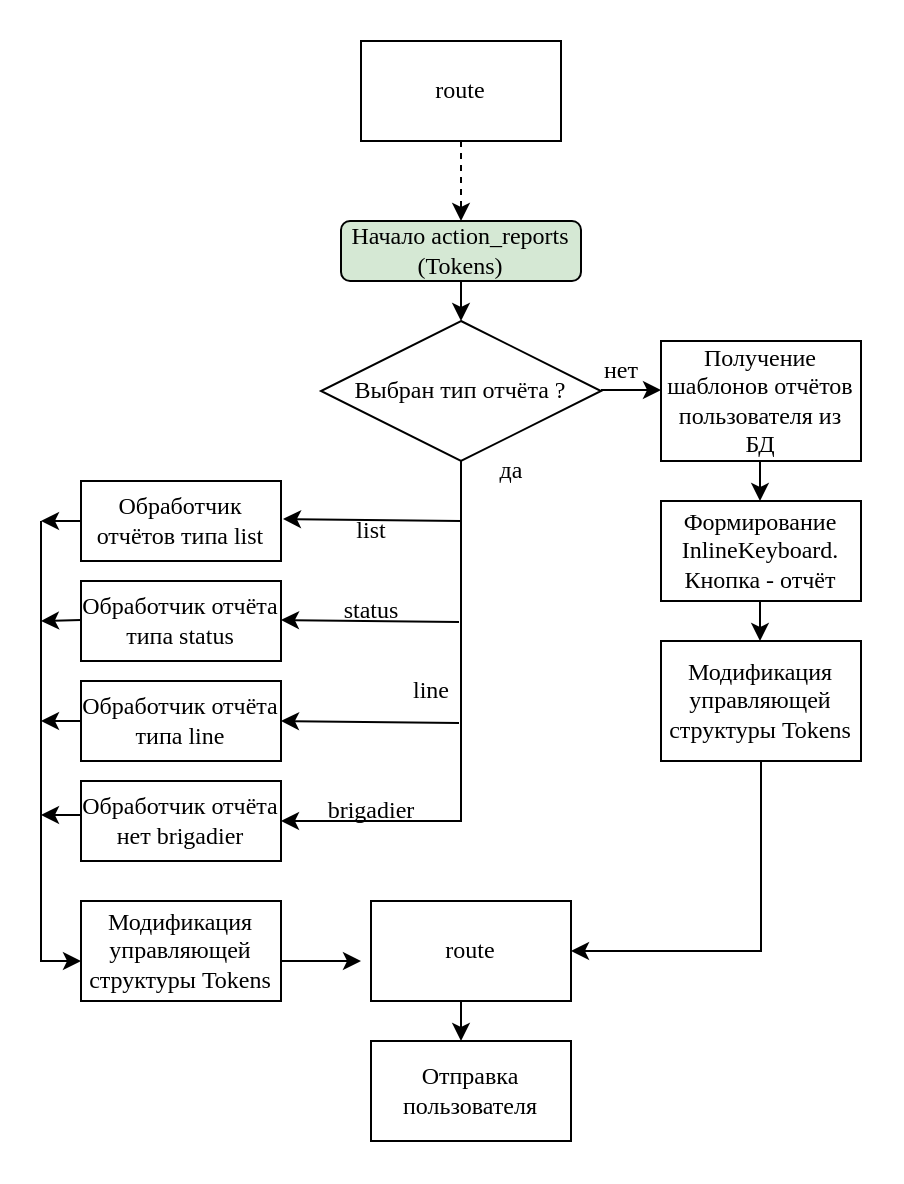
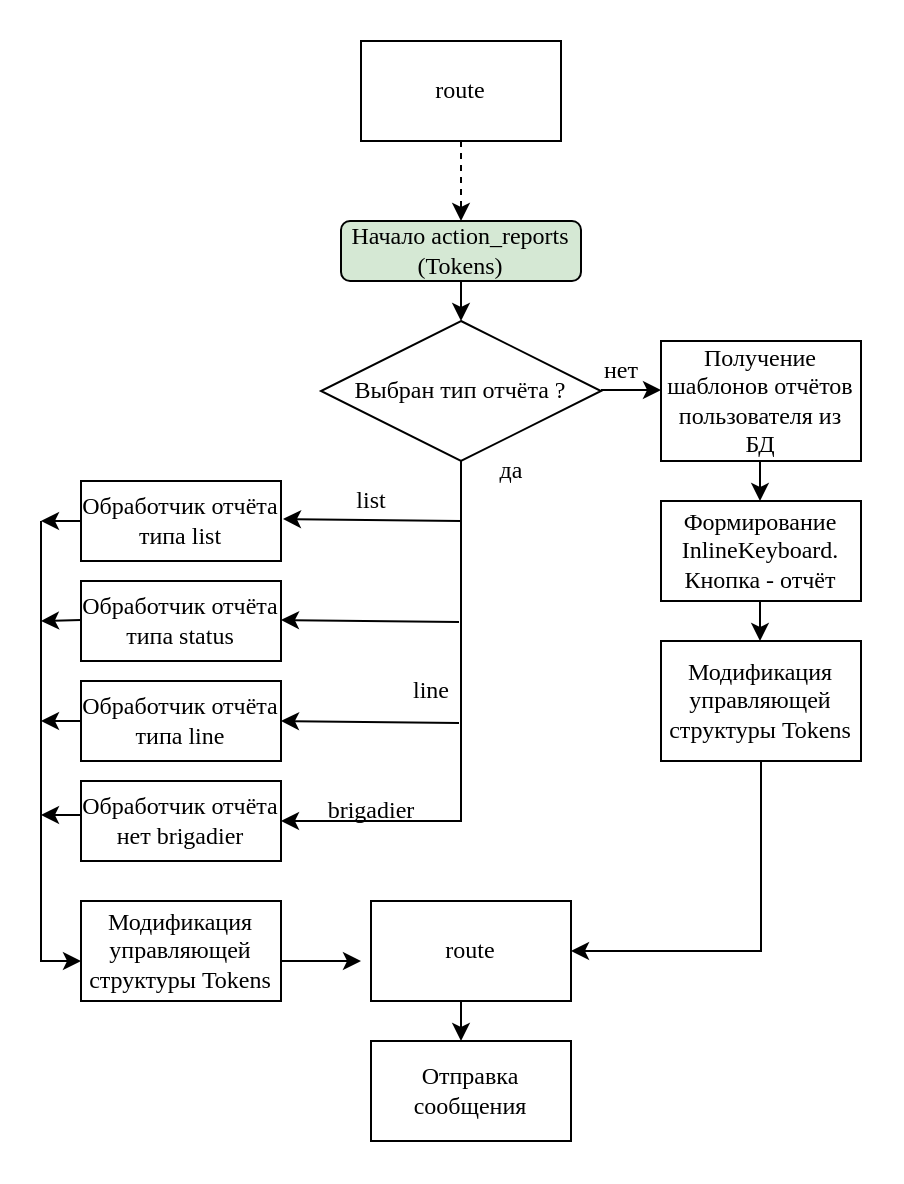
(181, 521) -> (181, 521)
(371, 531) -> (371, 501)
(371, 611) -> none
(471, 1091) -> (471, 1091)
